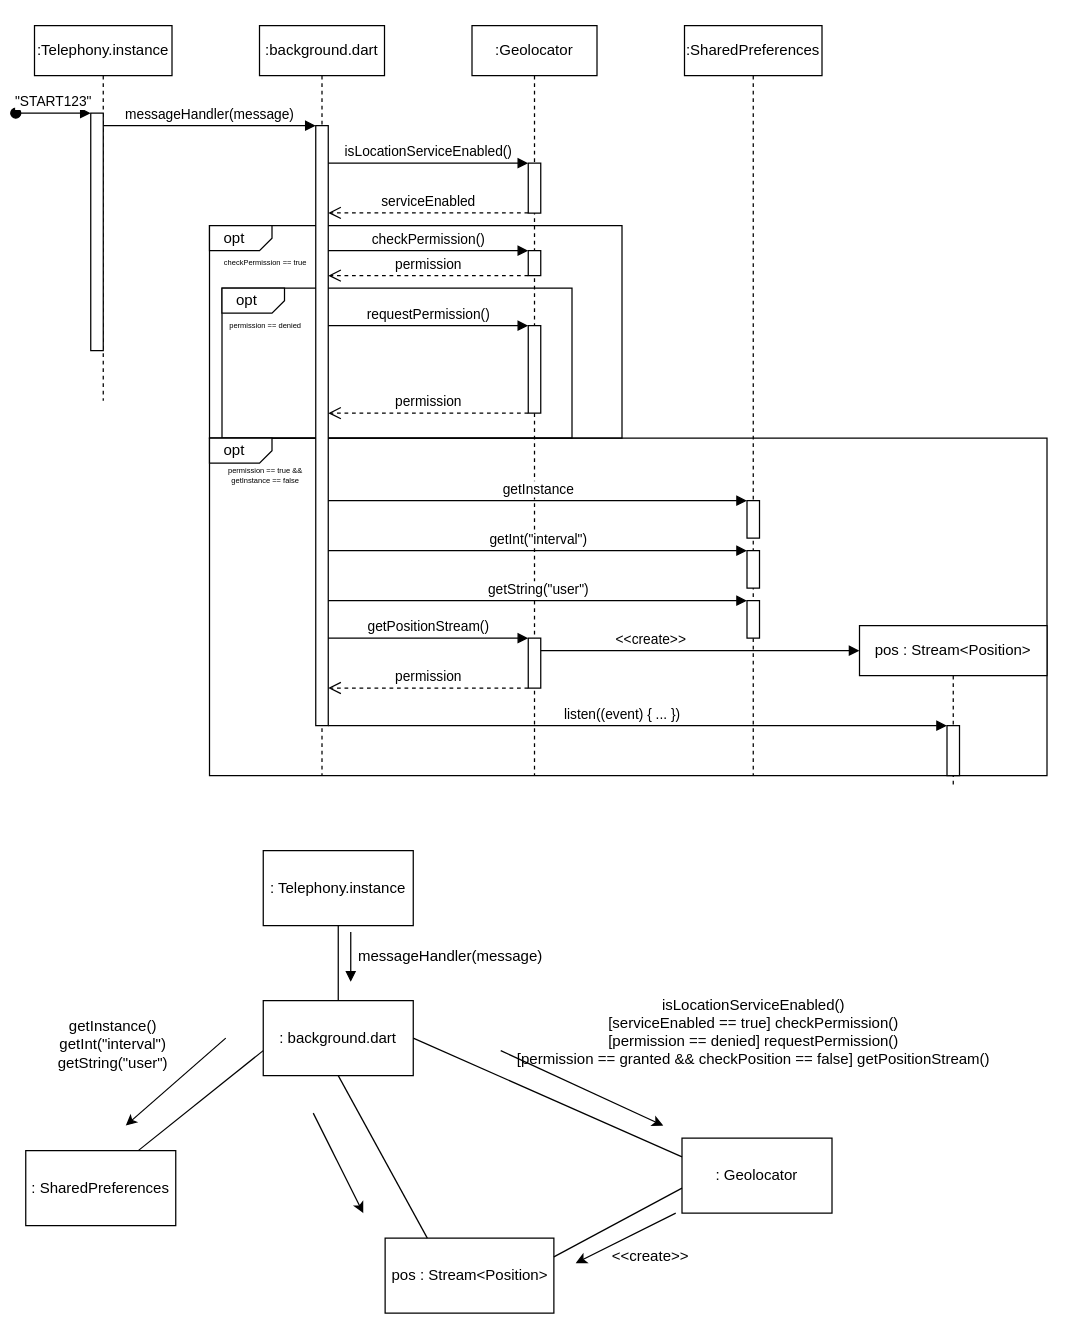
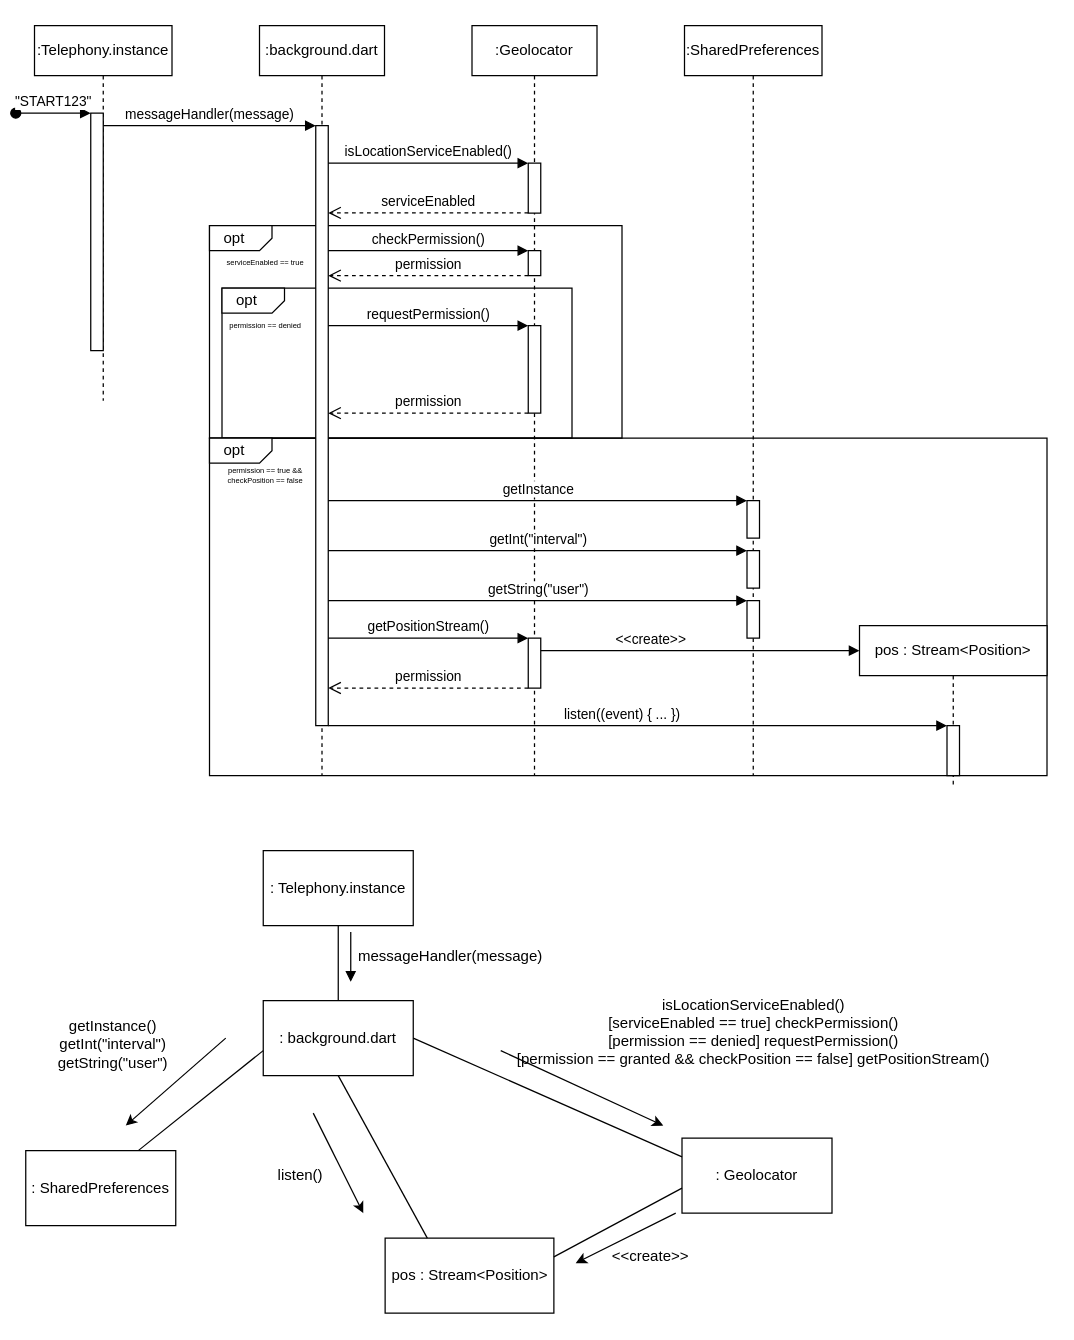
(266, 263) -> (266, 263)
(266, 476) -> (266, 476)
none -> (301, 1176)
